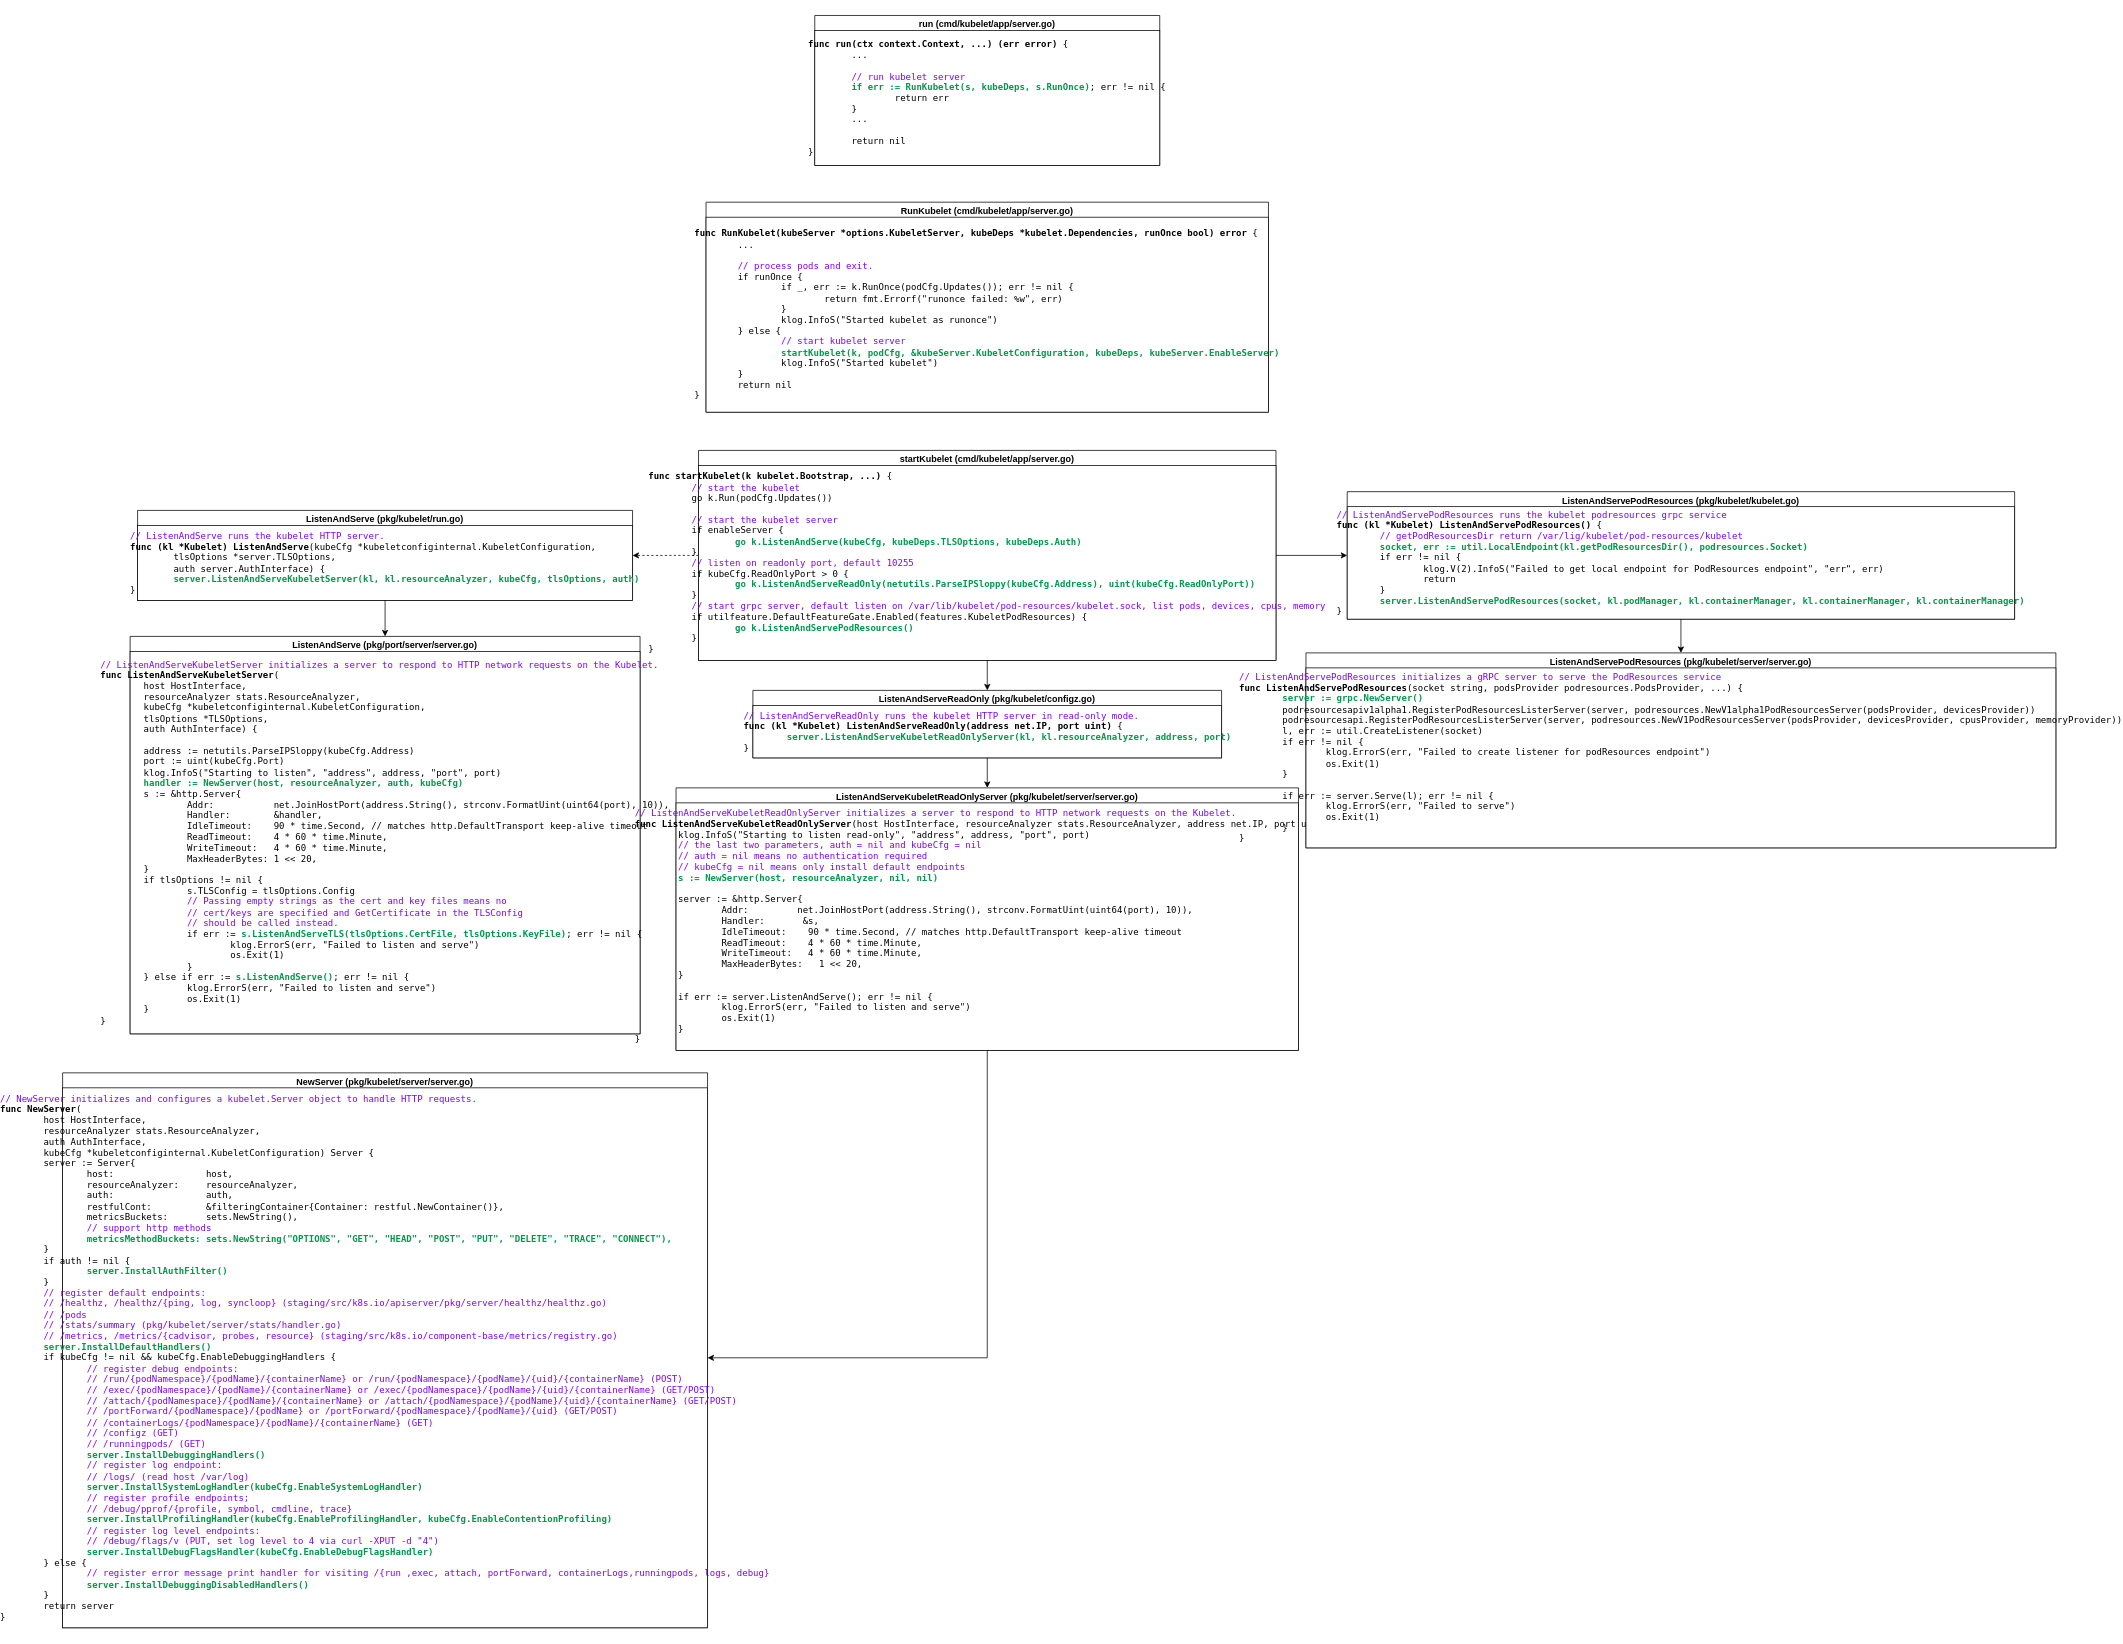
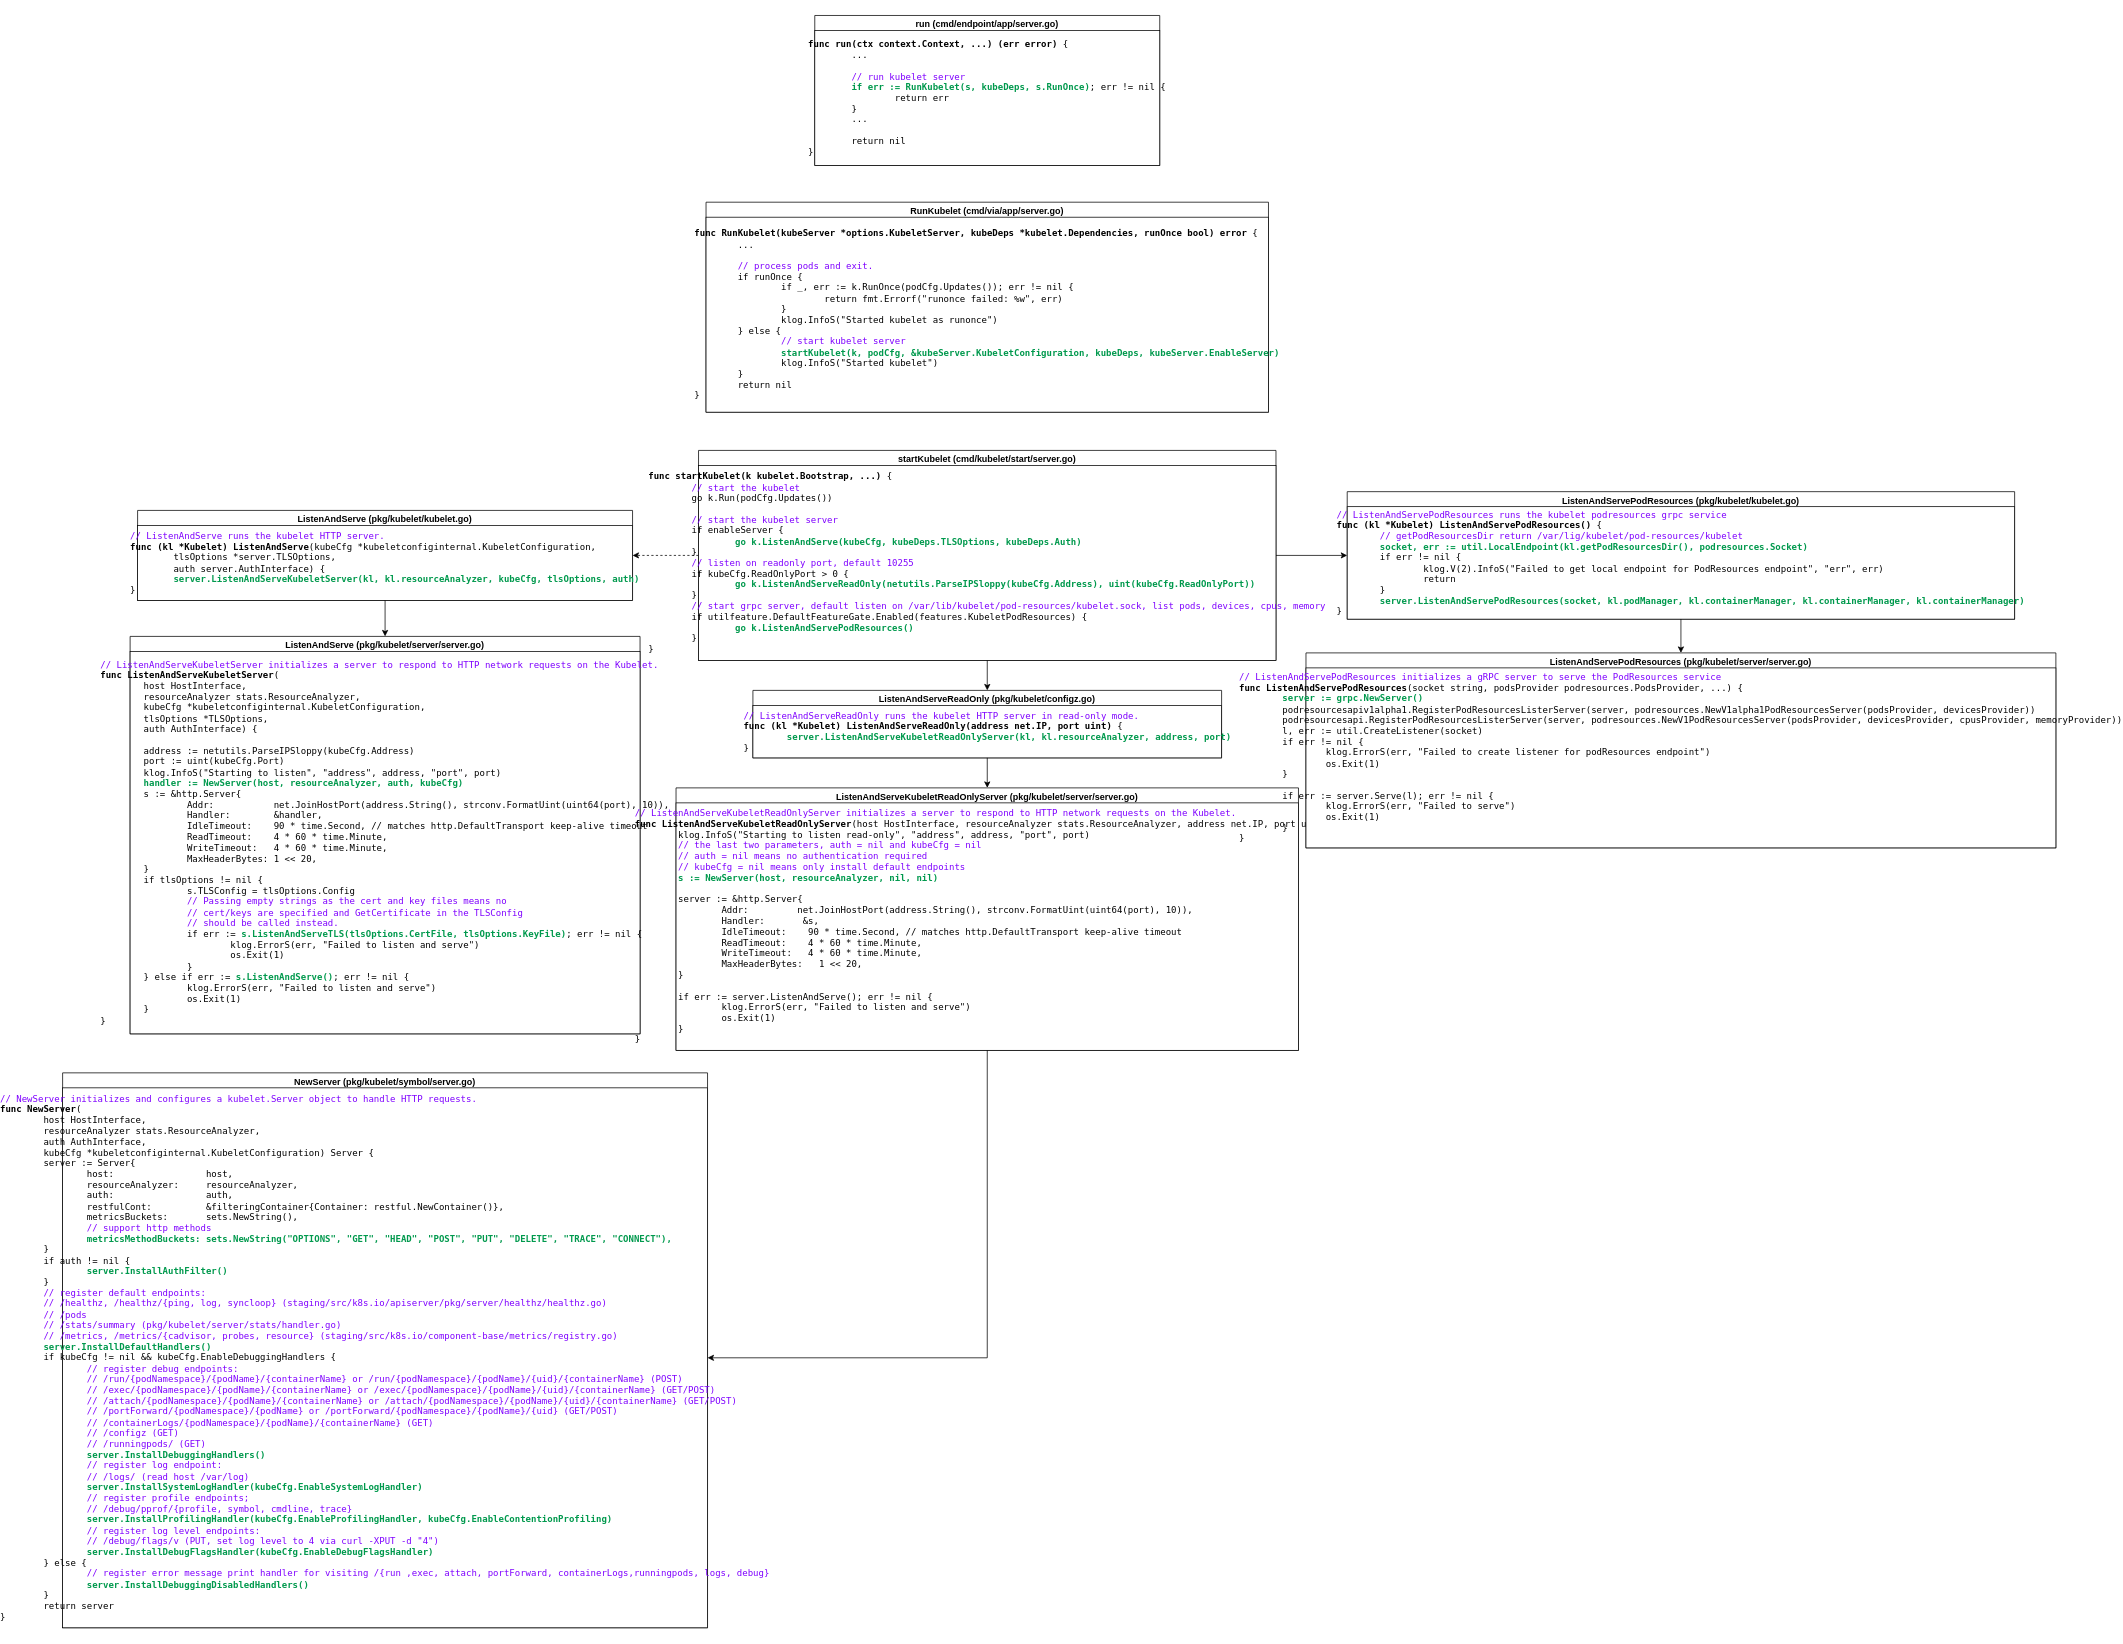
(987, 24) -> (987, 24)
(987, 211) -> (987, 211)
(987, 459) -> (987, 459)
(385, 519) -> (385, 519)
(385, 645) -> (385, 645)
(385, 1082) -> (385, 1082)
